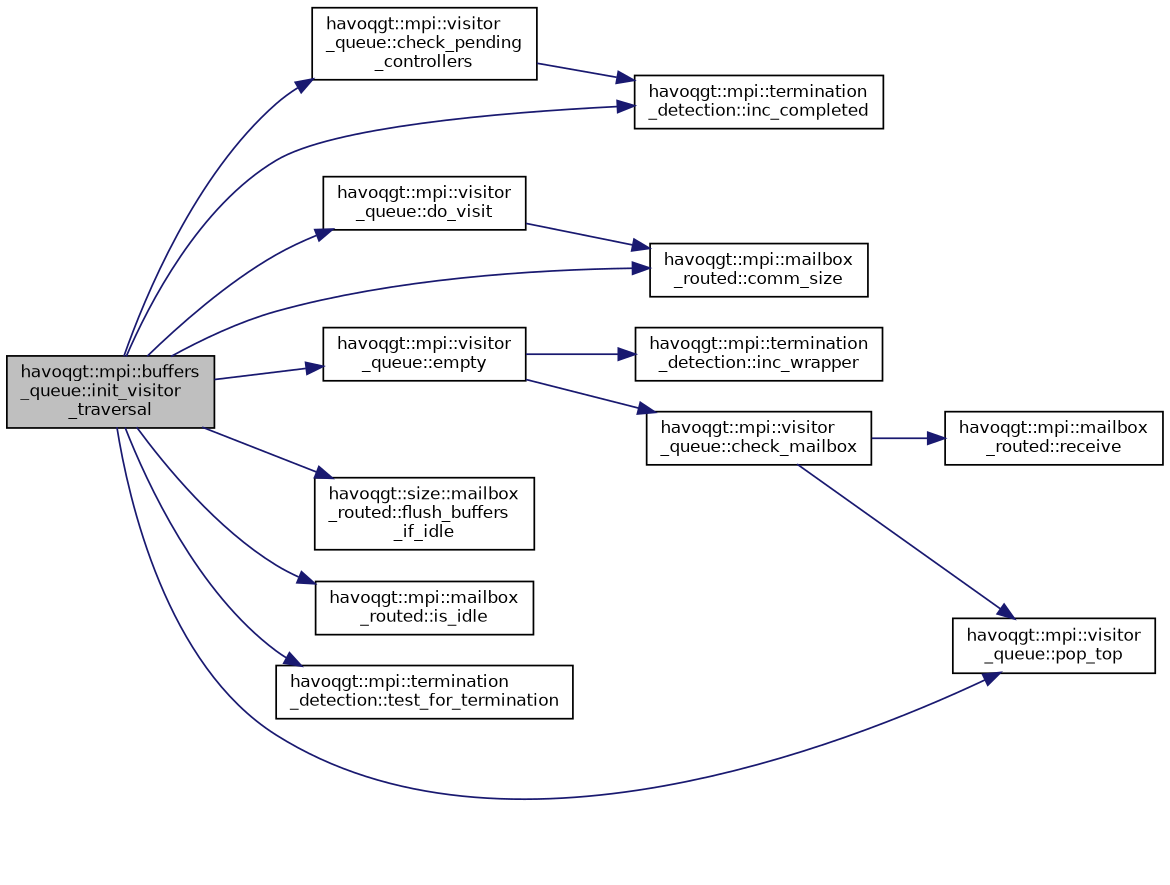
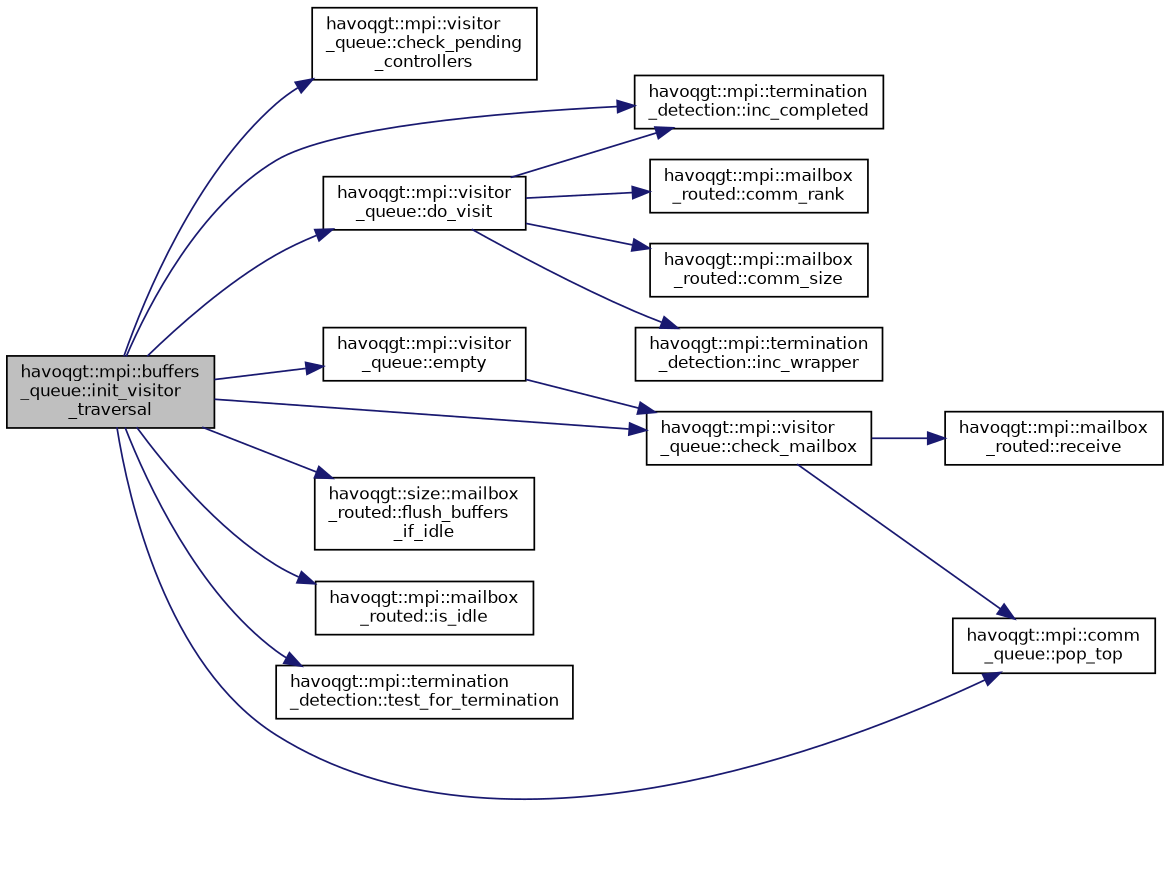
(577, 70) -> (583, 155)
none -> (759, 186)
(396, 287) -> (422, 414)
(572, 354) -> (565, 279)
(1054, 646) -> (1054, 646)
